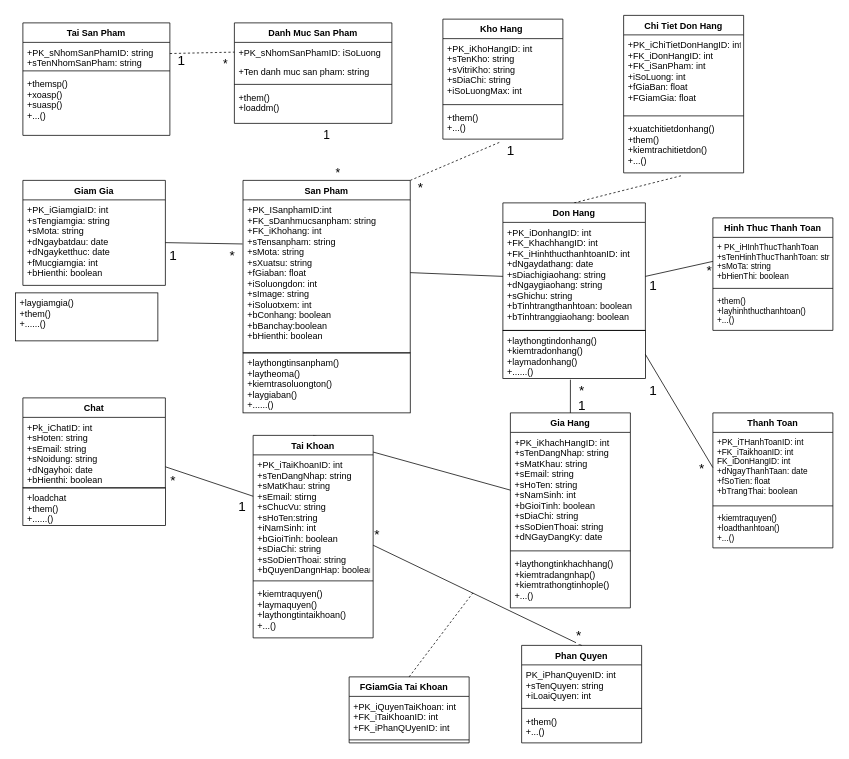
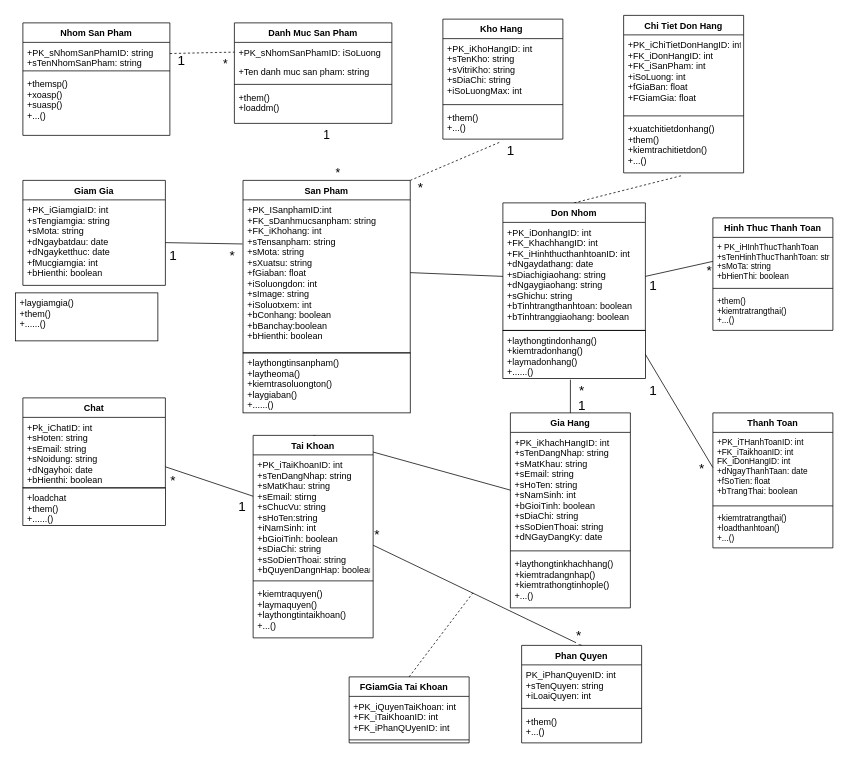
(96, 33) -> (96, 33)
(574, 213) -> (574, 213)
(733, 301) -> (733, 301)
(751, 519) -> (759, 519)
